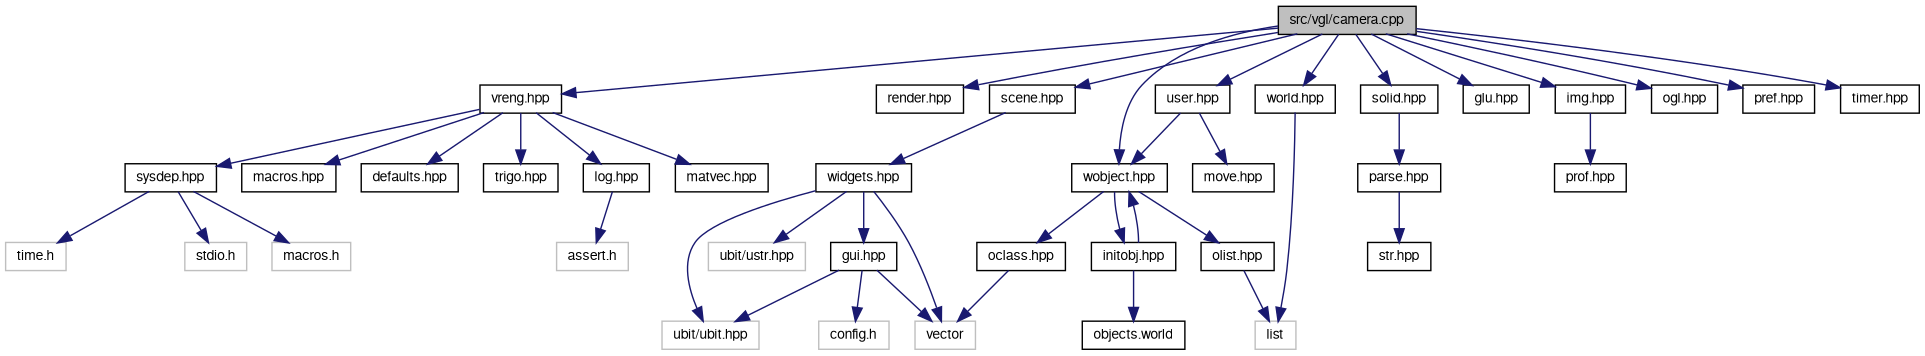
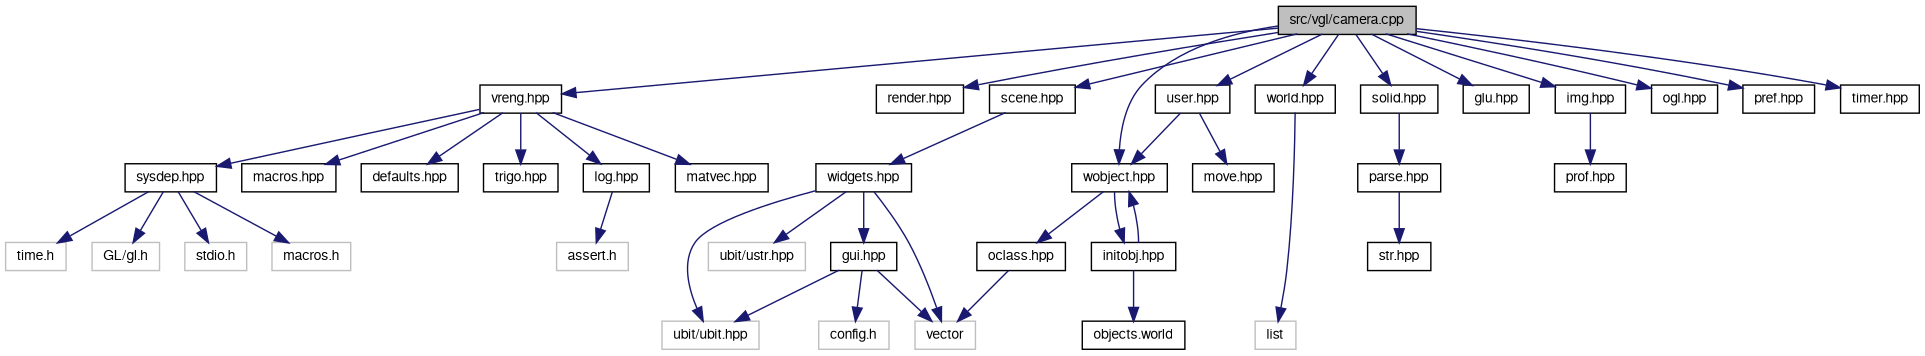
none -> (126, 257)
(1238, 257) -> none
